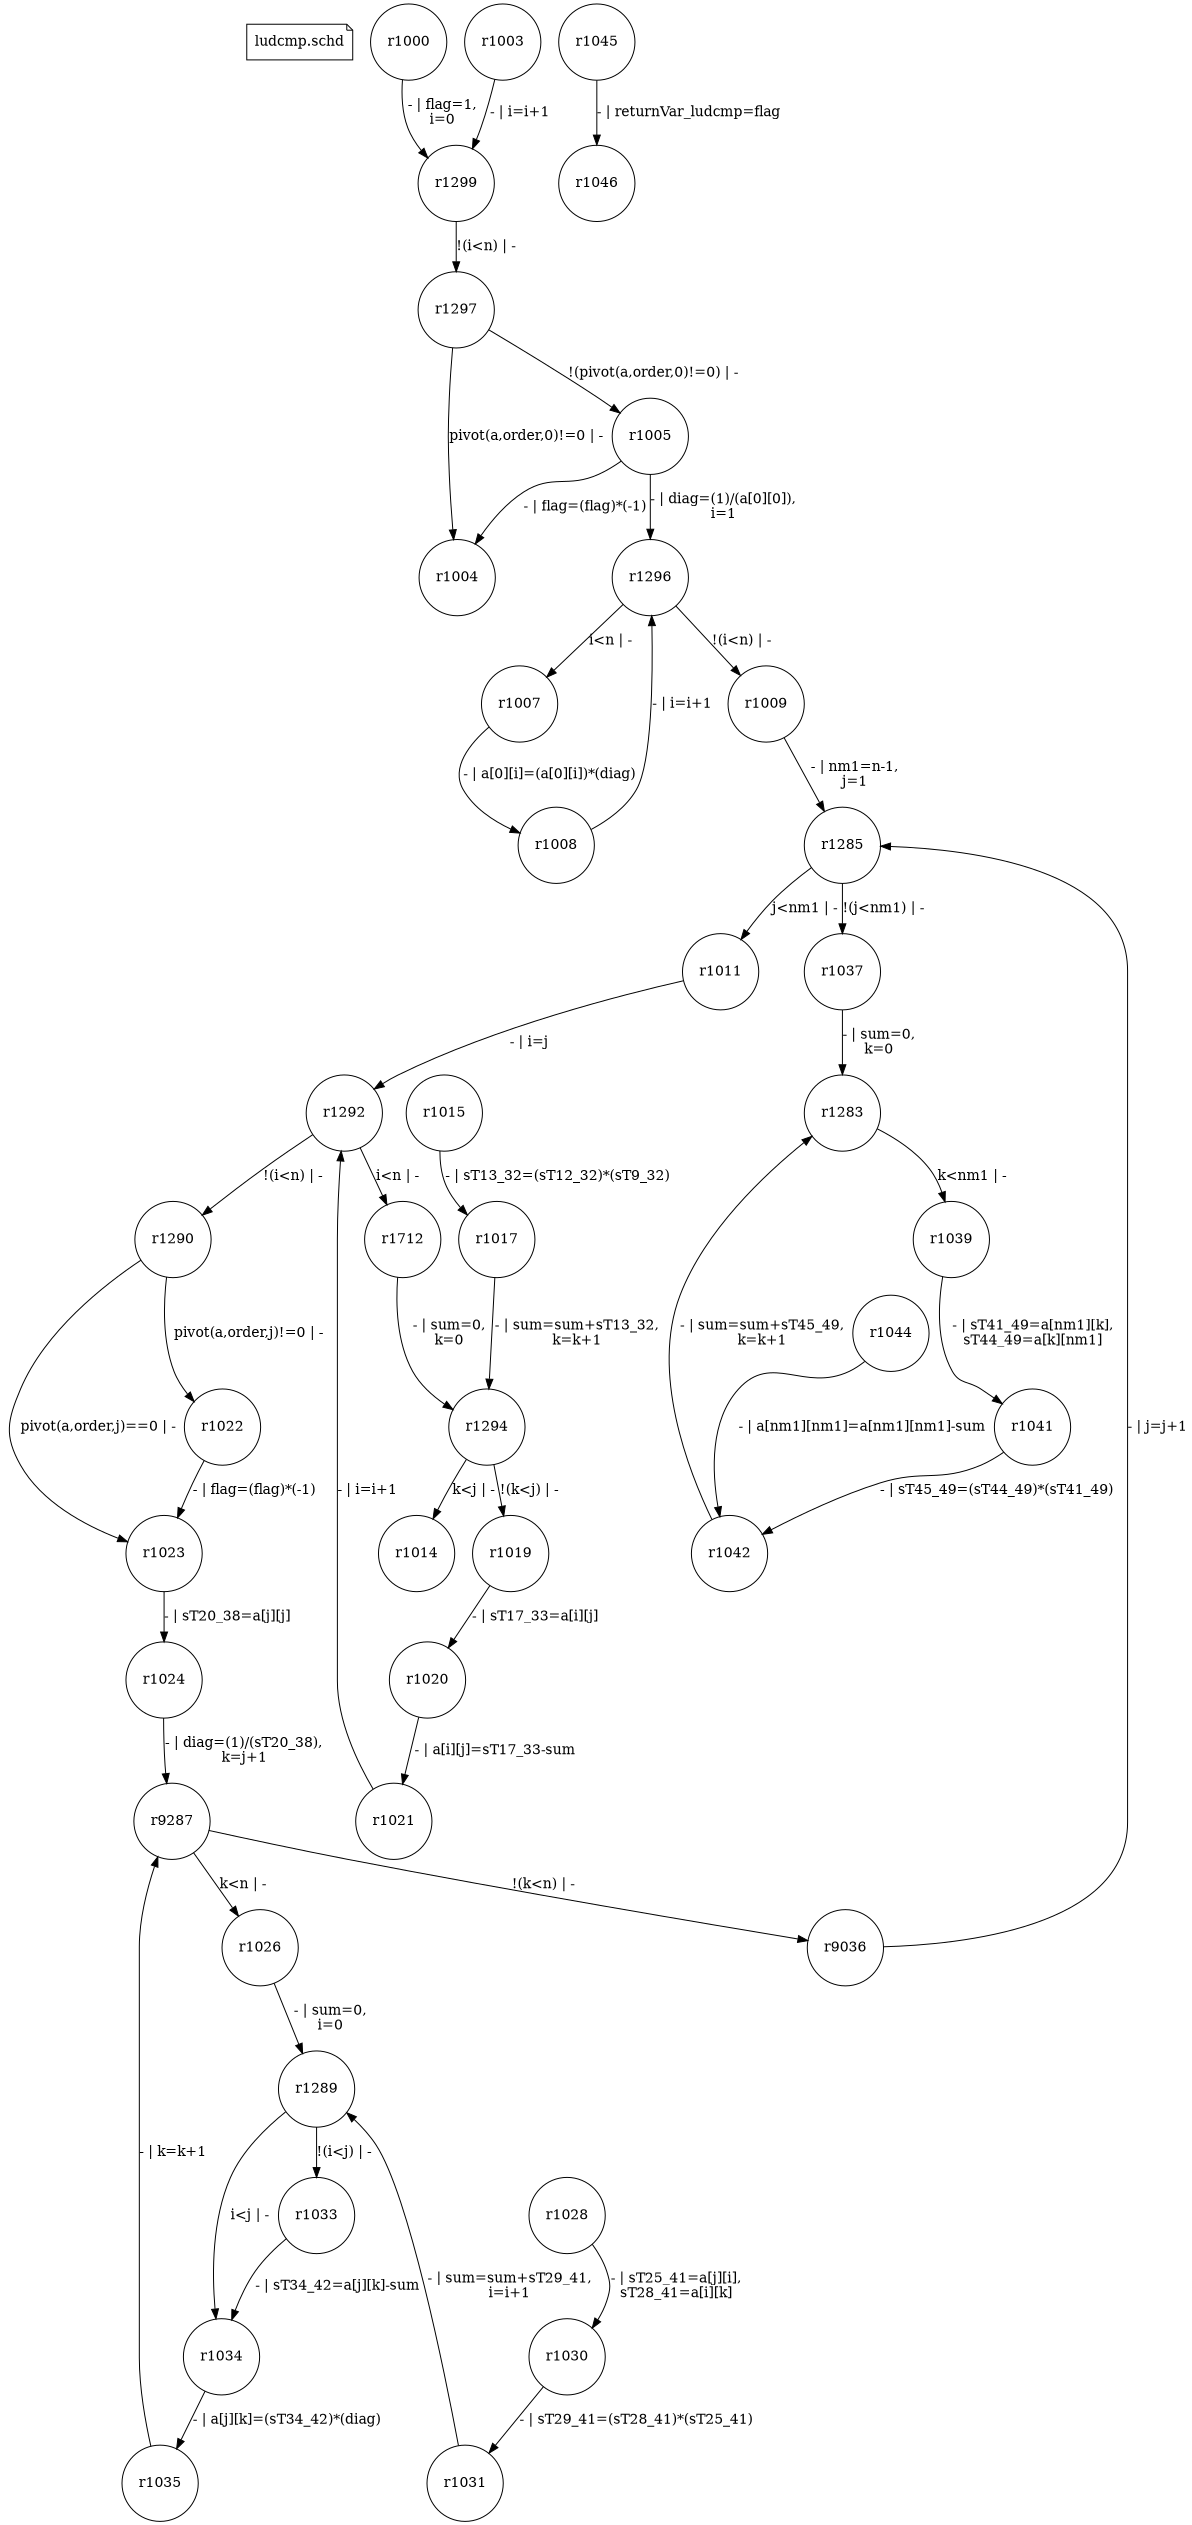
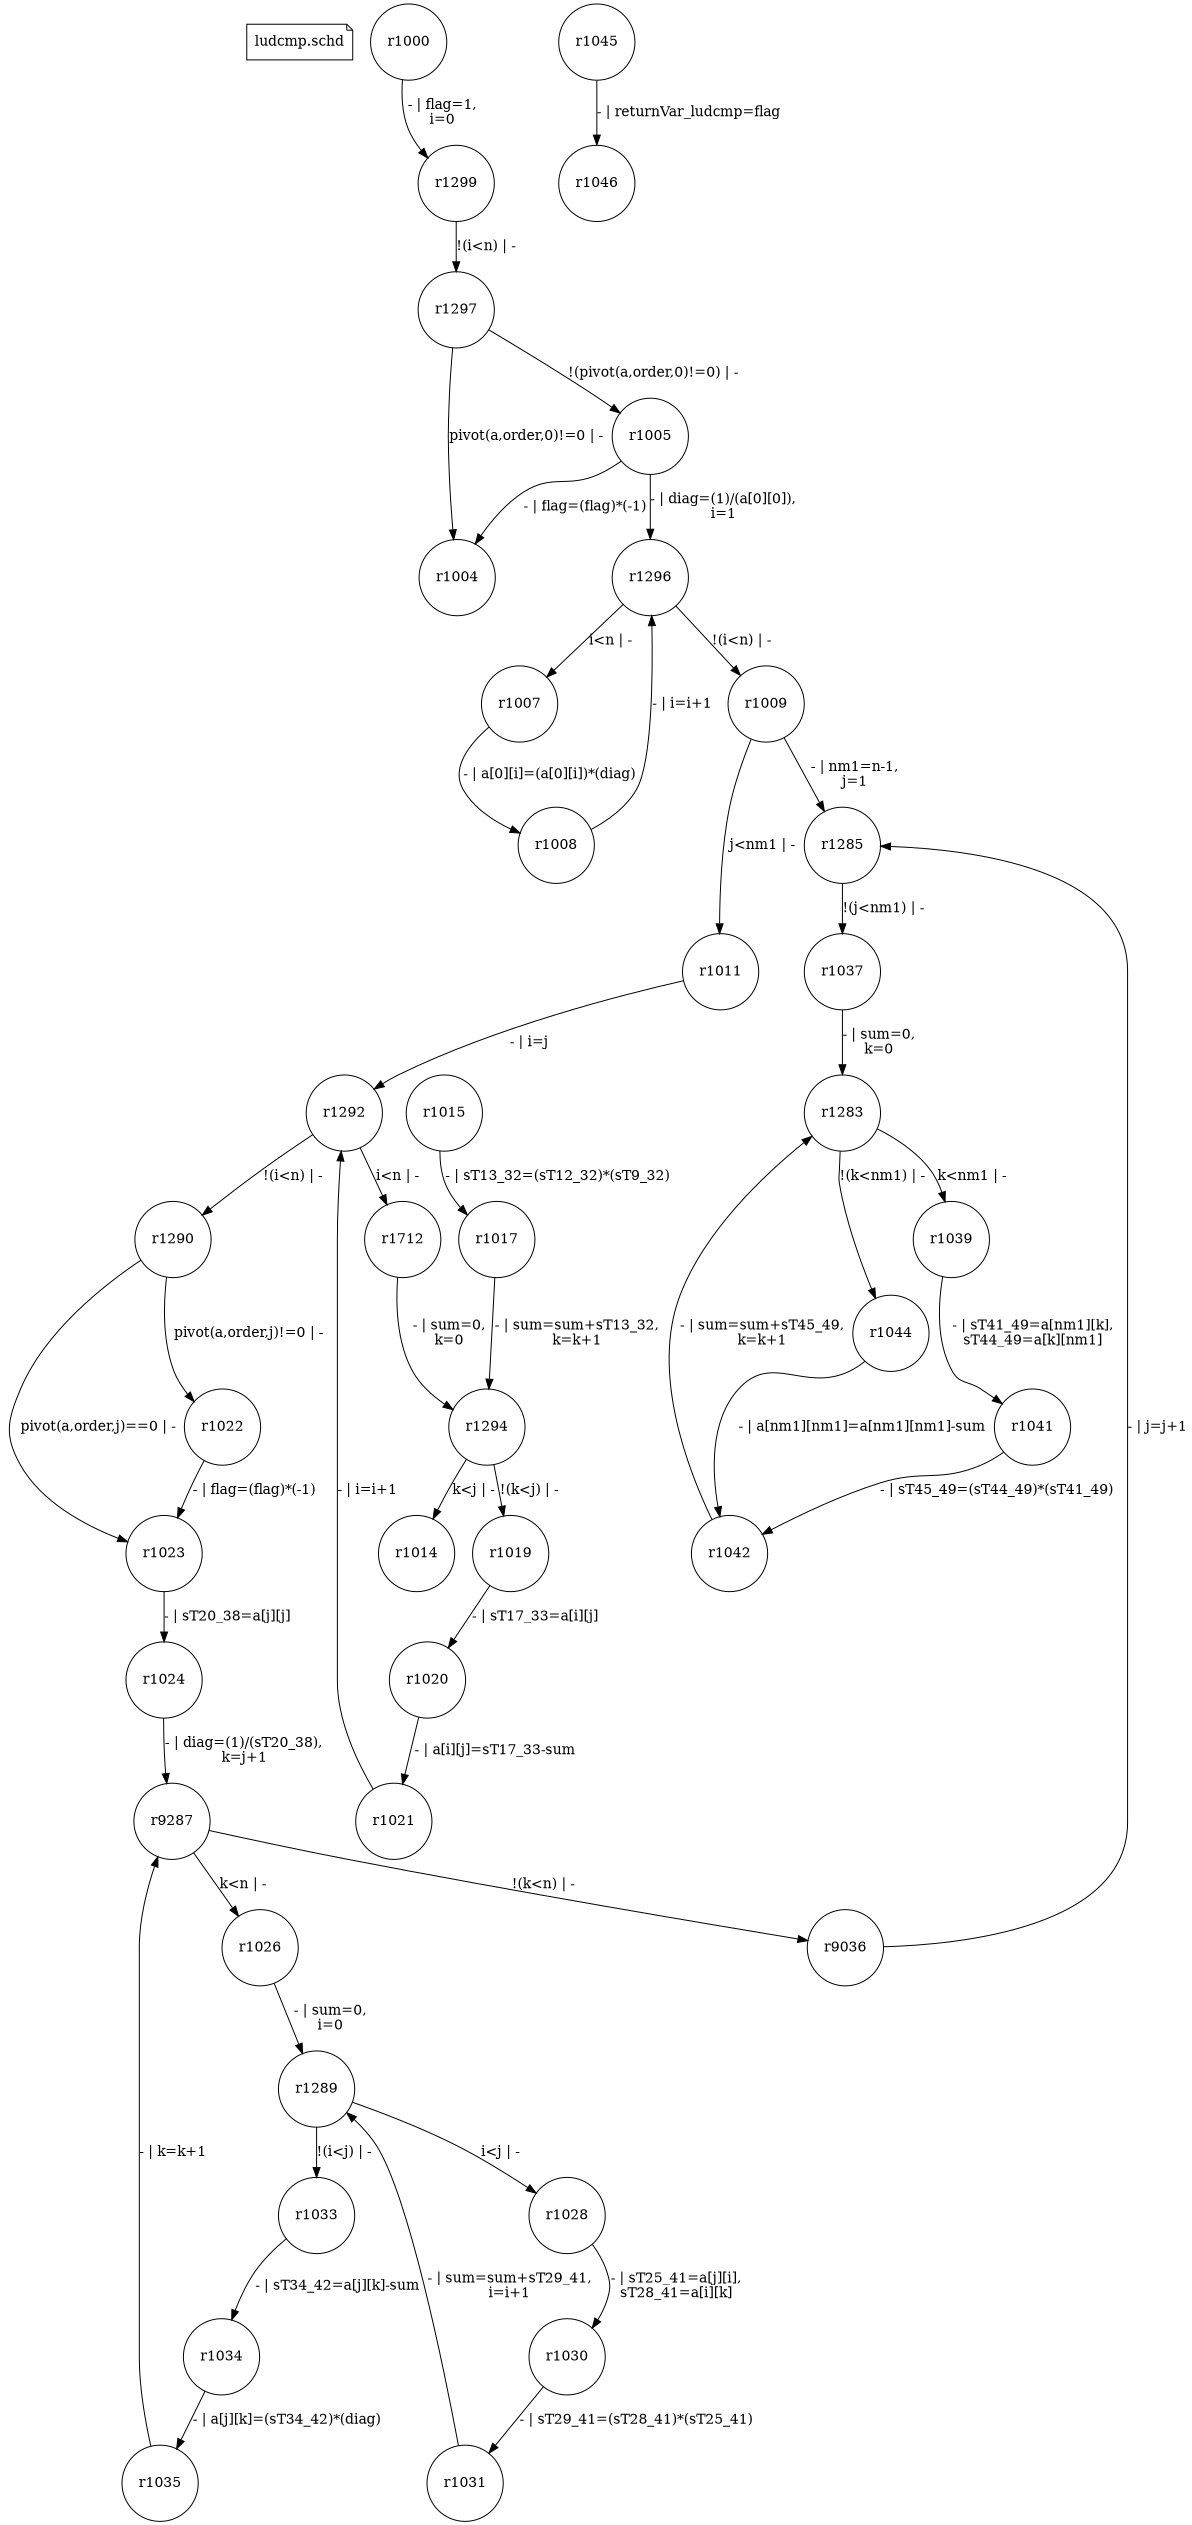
(503, 42) -> none
(776, 897) -> (726, 830)
none -> (848, 1222)
(223, 2200) -> (443, 2139)
